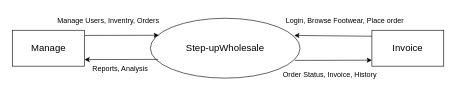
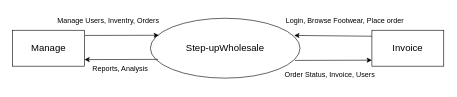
(330, 75) -> (330, 75)
